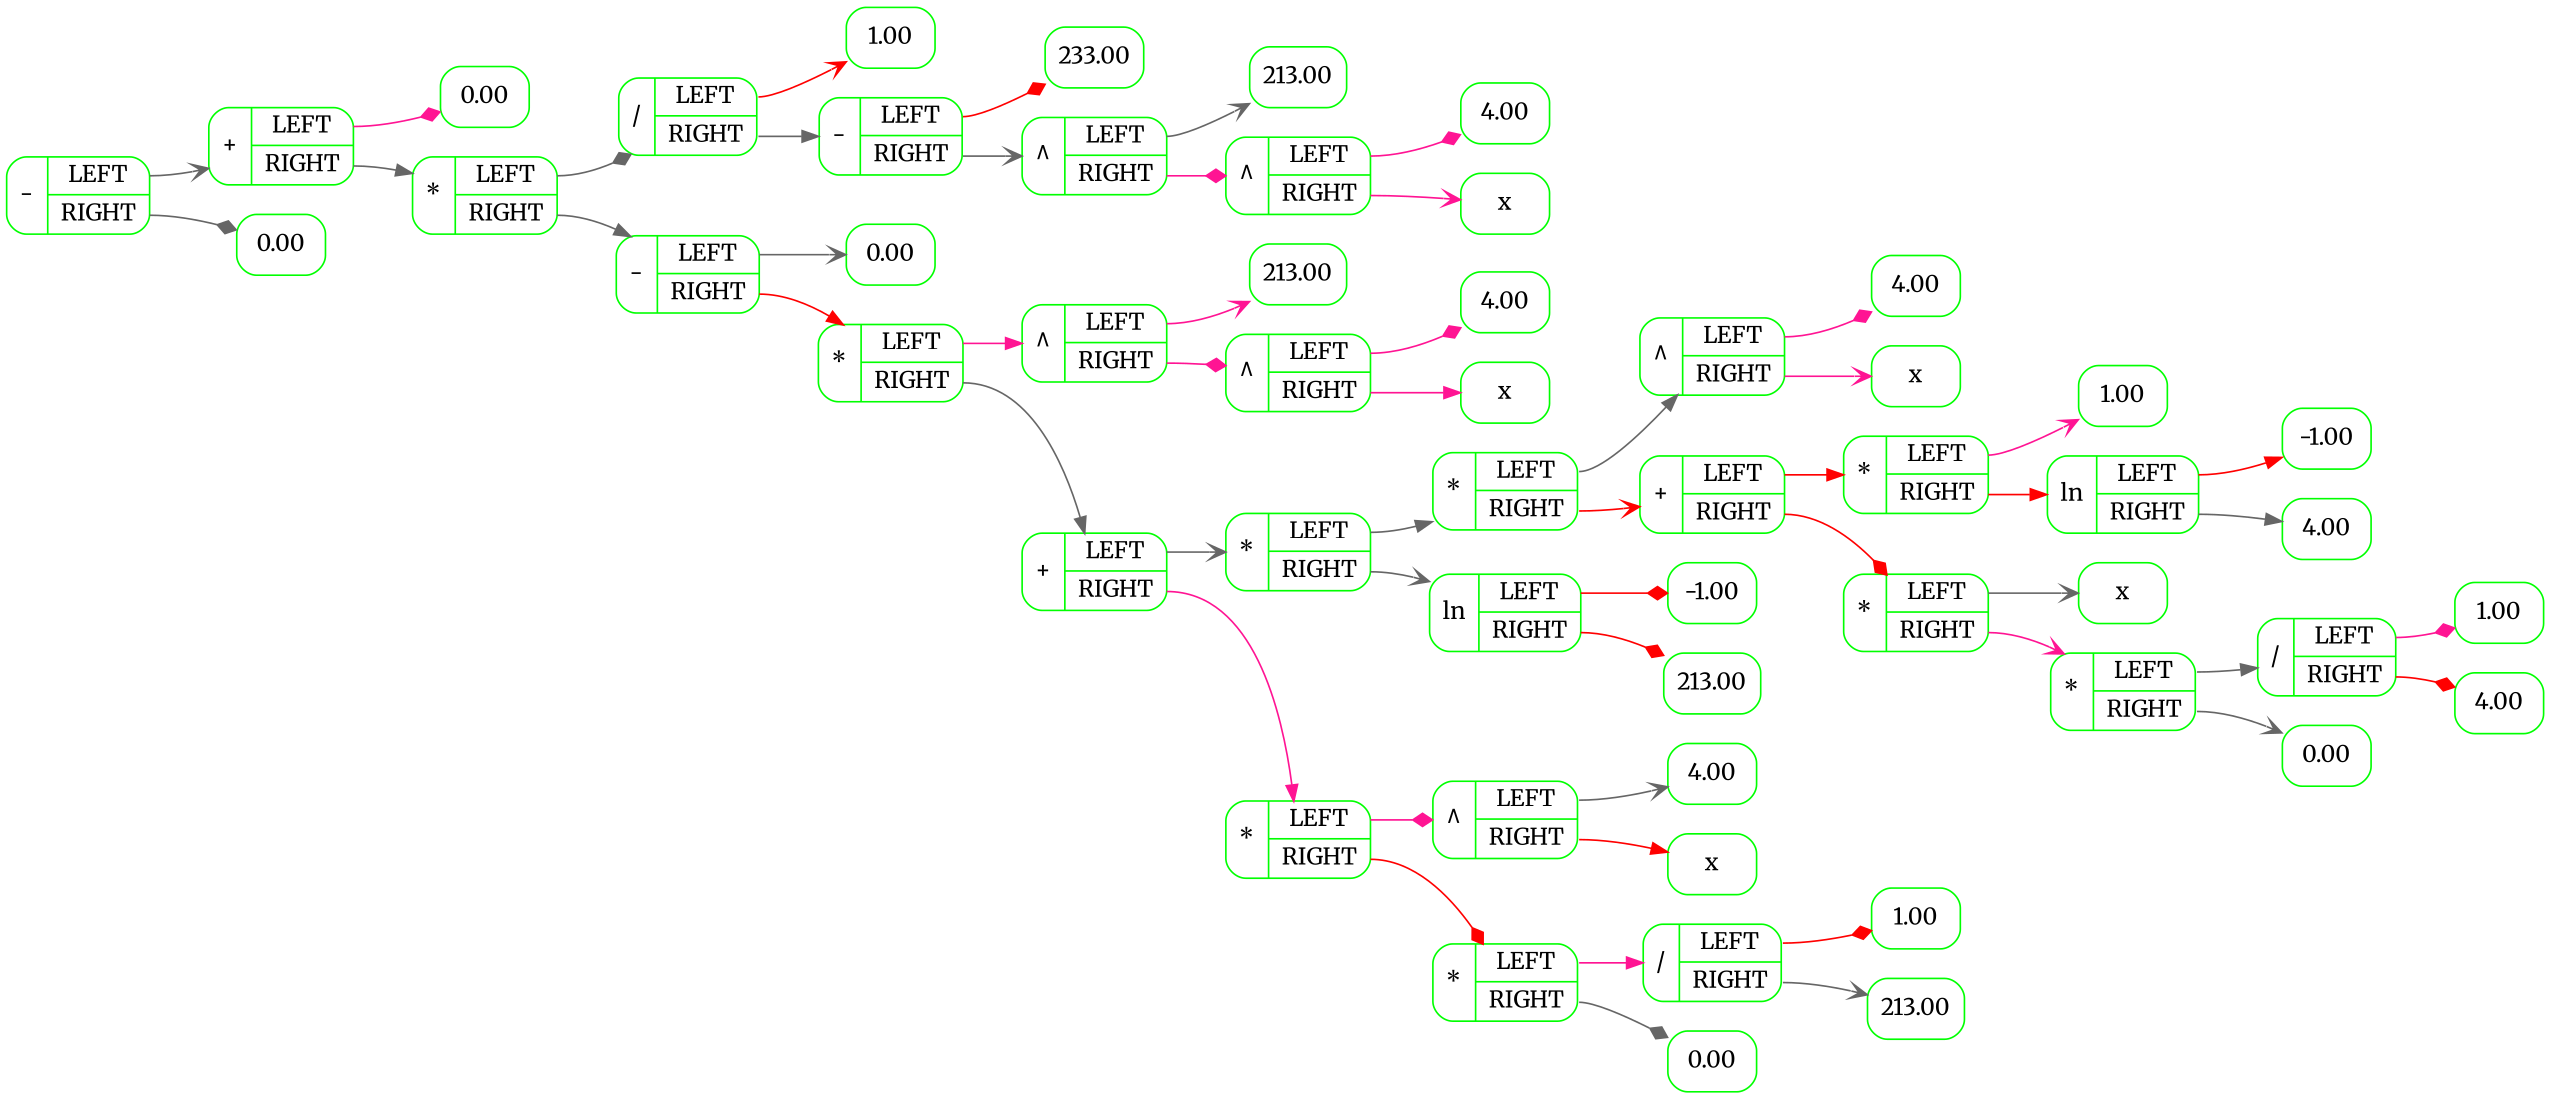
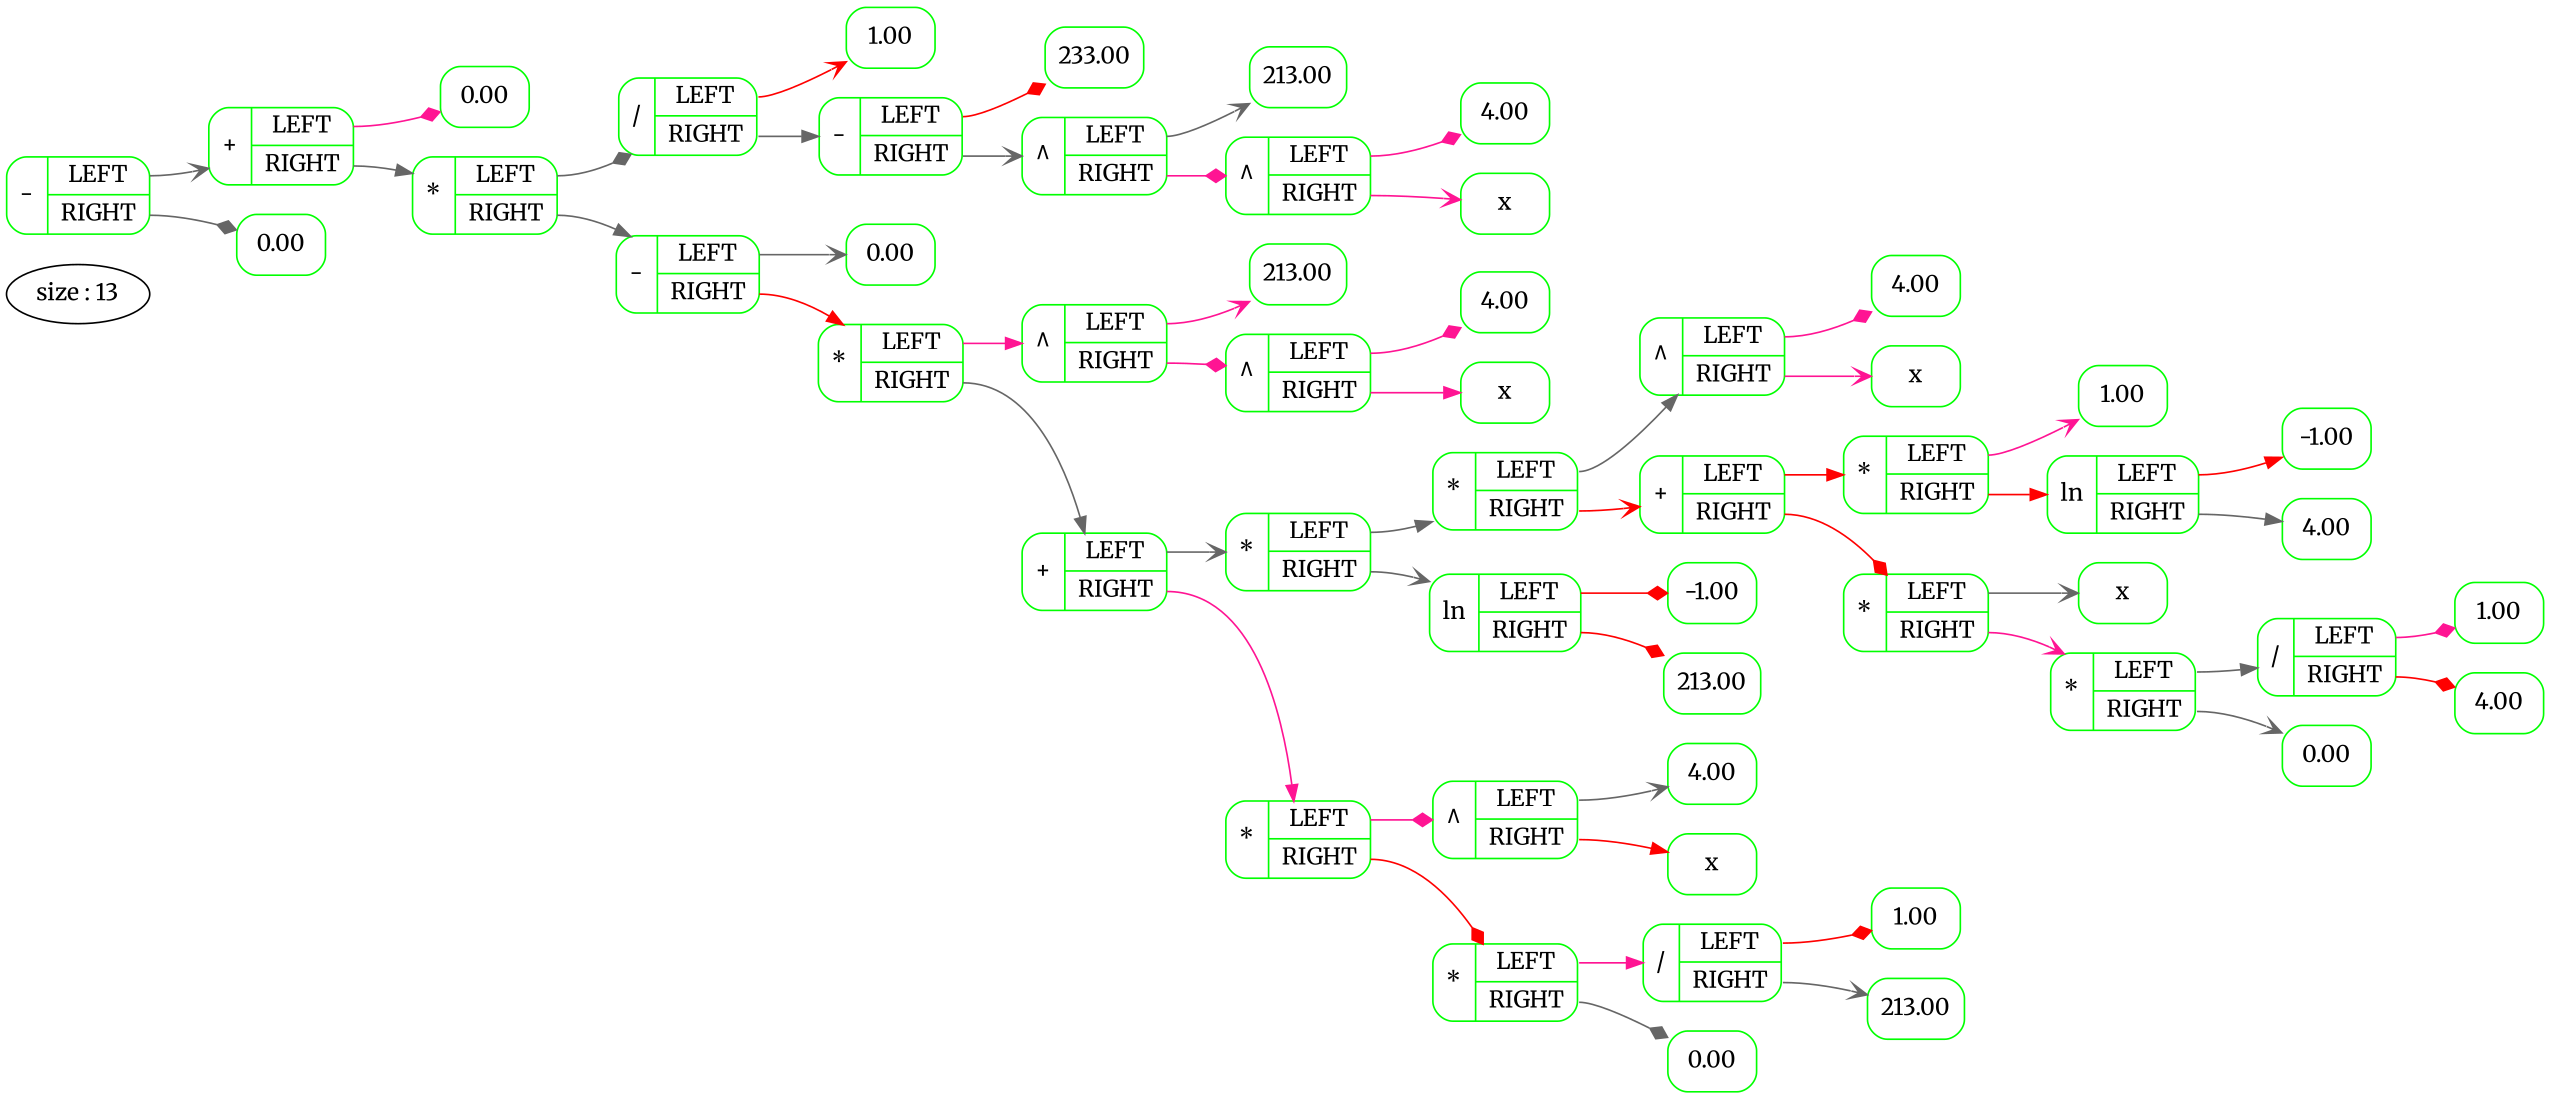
none -> (78, 294)
